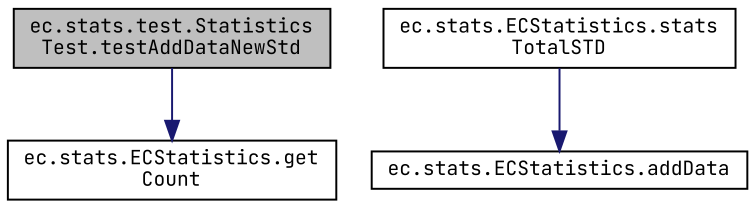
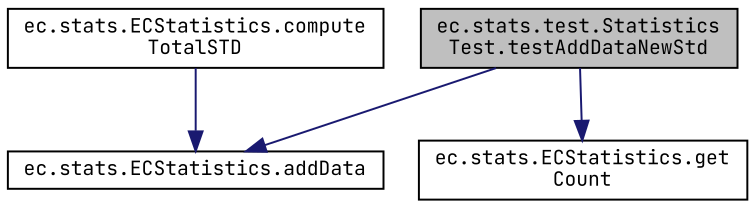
(560, 38) -> (196, 38)
none -> (380, 107)
